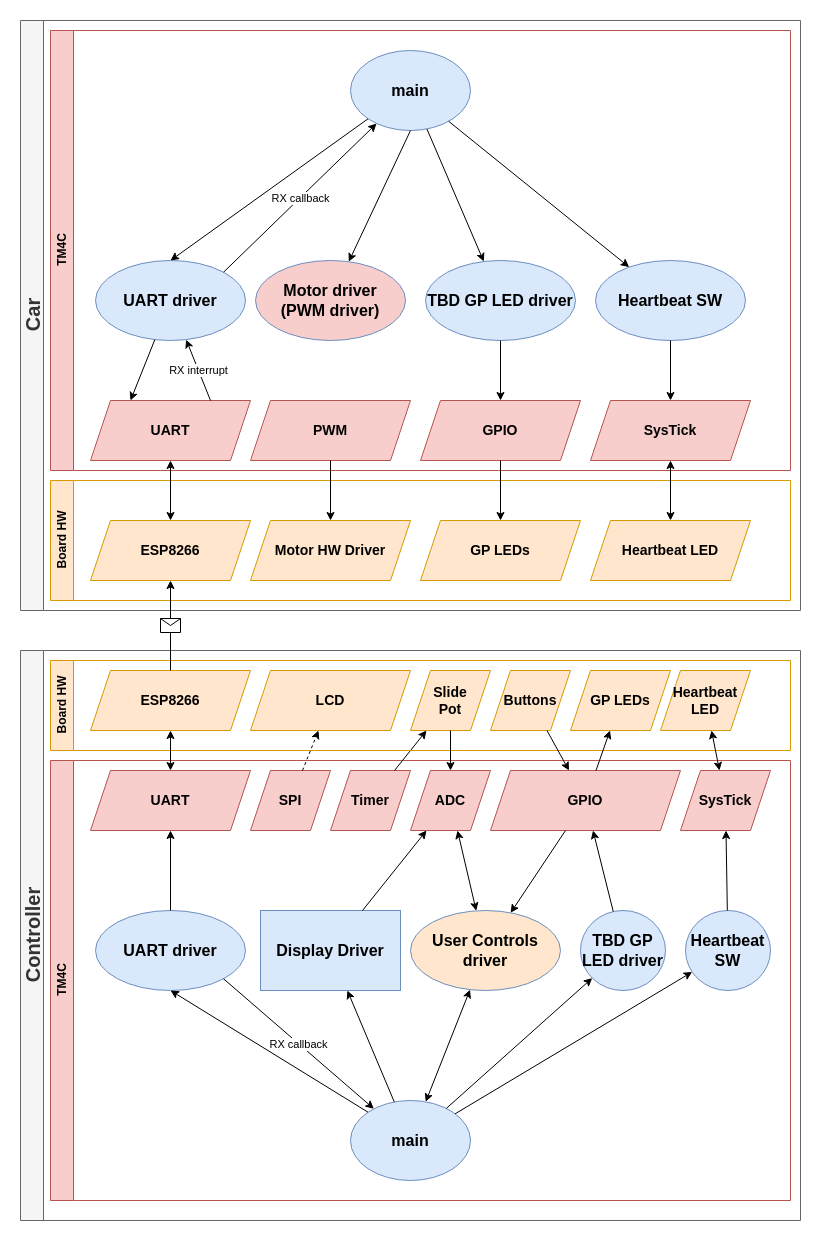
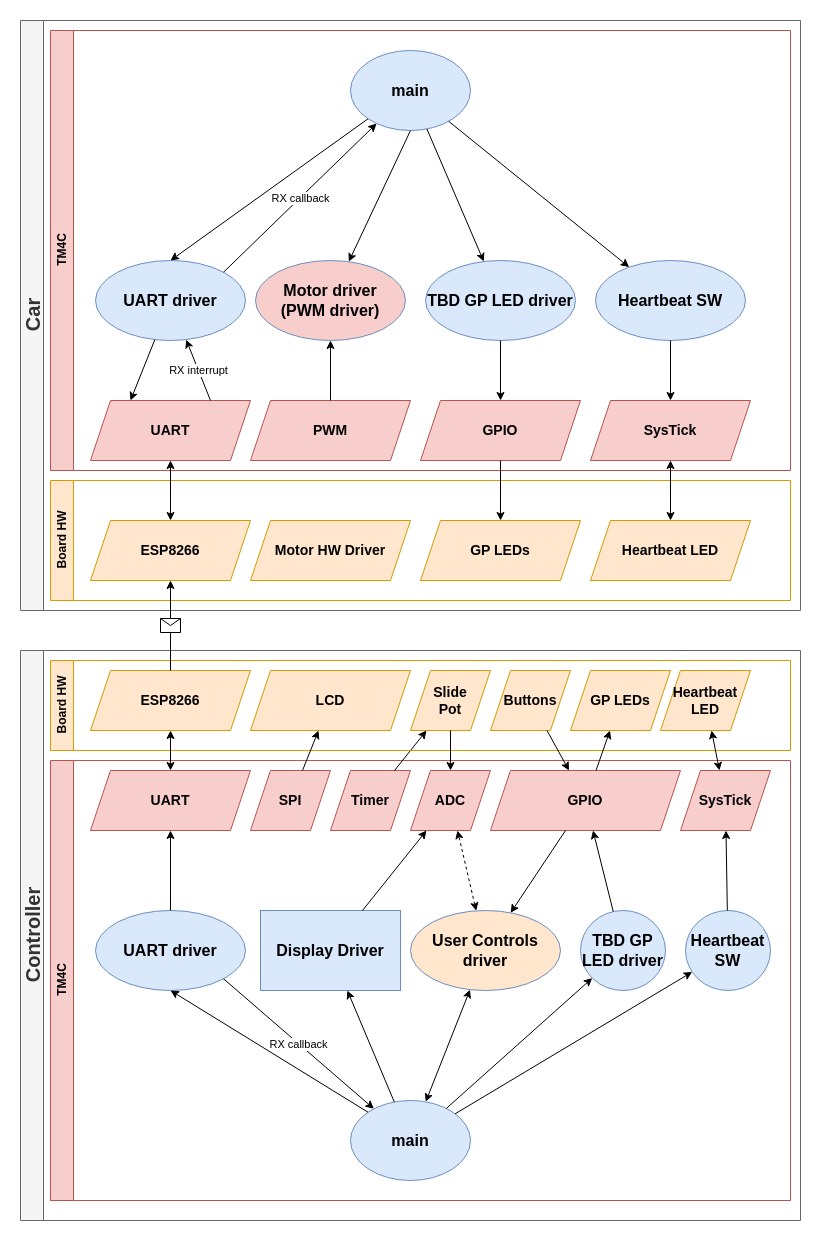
(331, 487) -> (331, 374)
(310, 753) -> (310, 753)
(467, 870) -> (467, 870)
